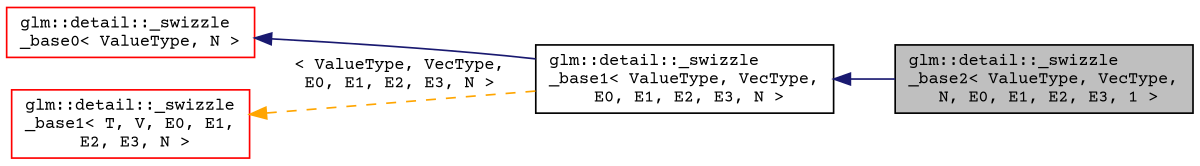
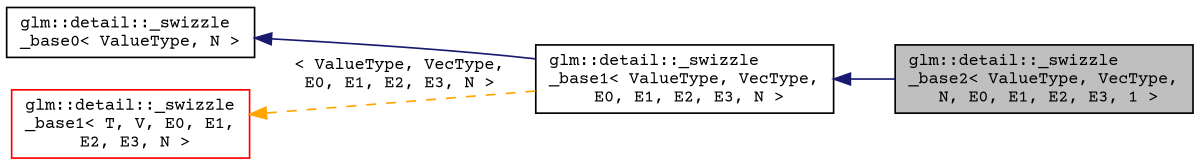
(131, 32) -> (131, 32)
